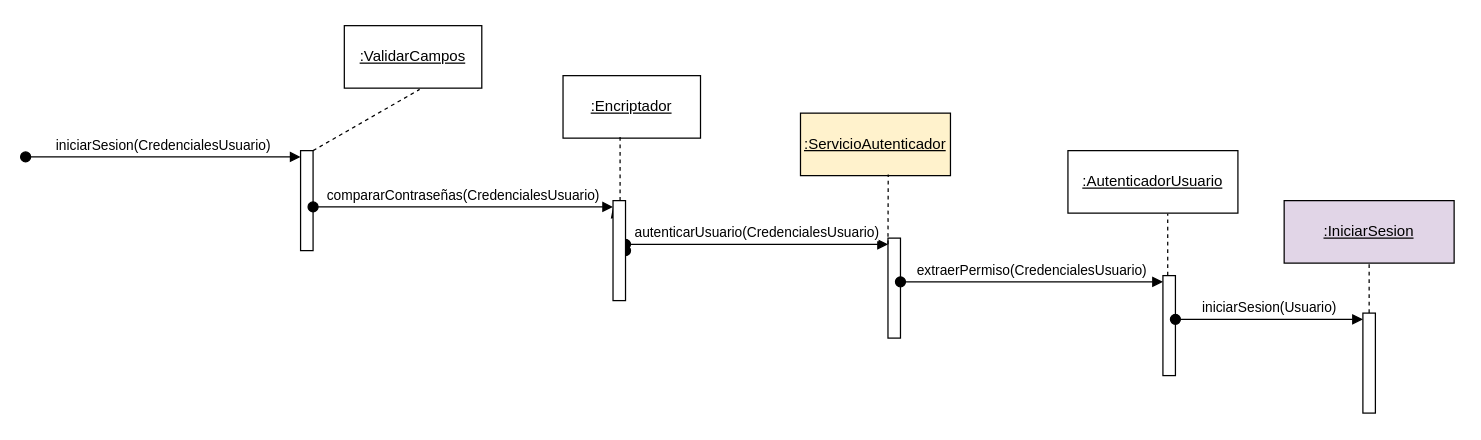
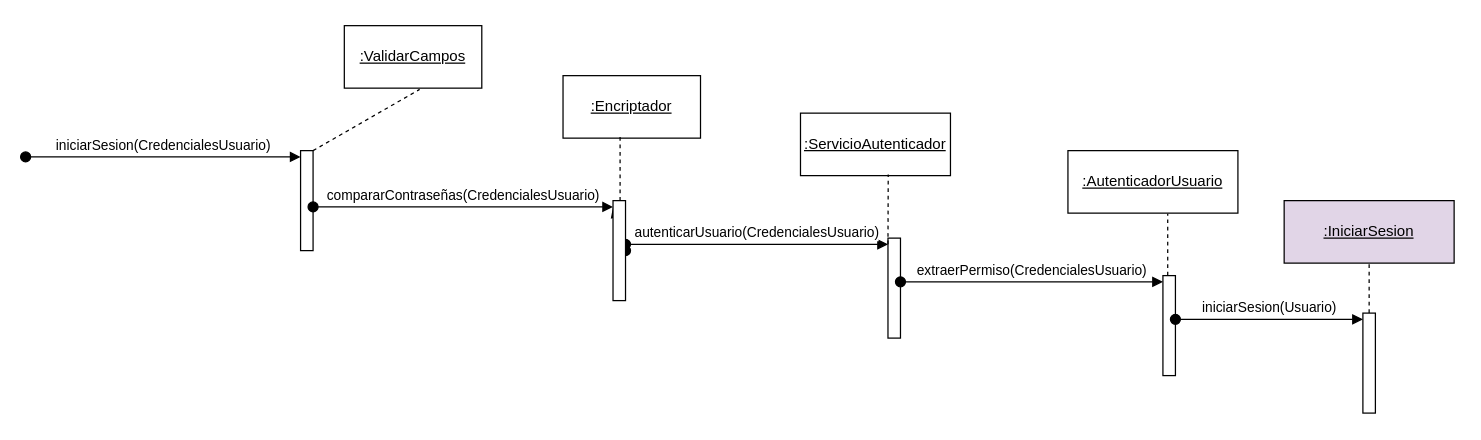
(876, 144) -> (876, 144)
